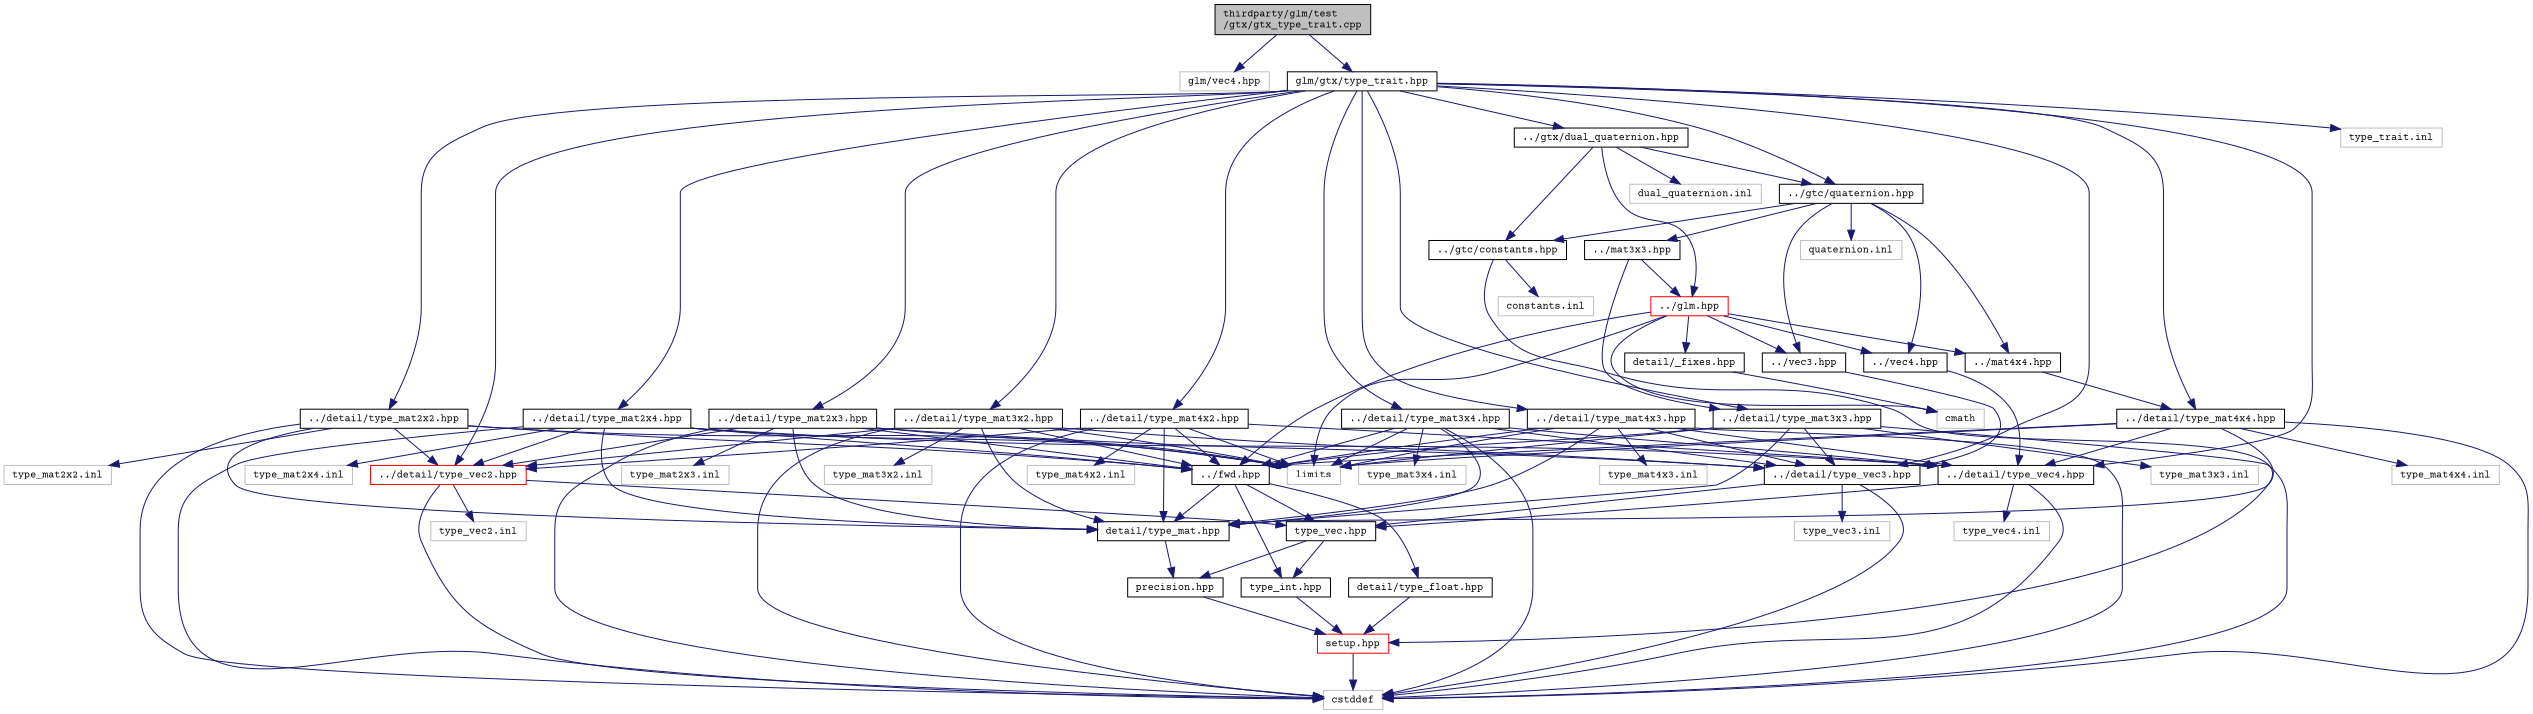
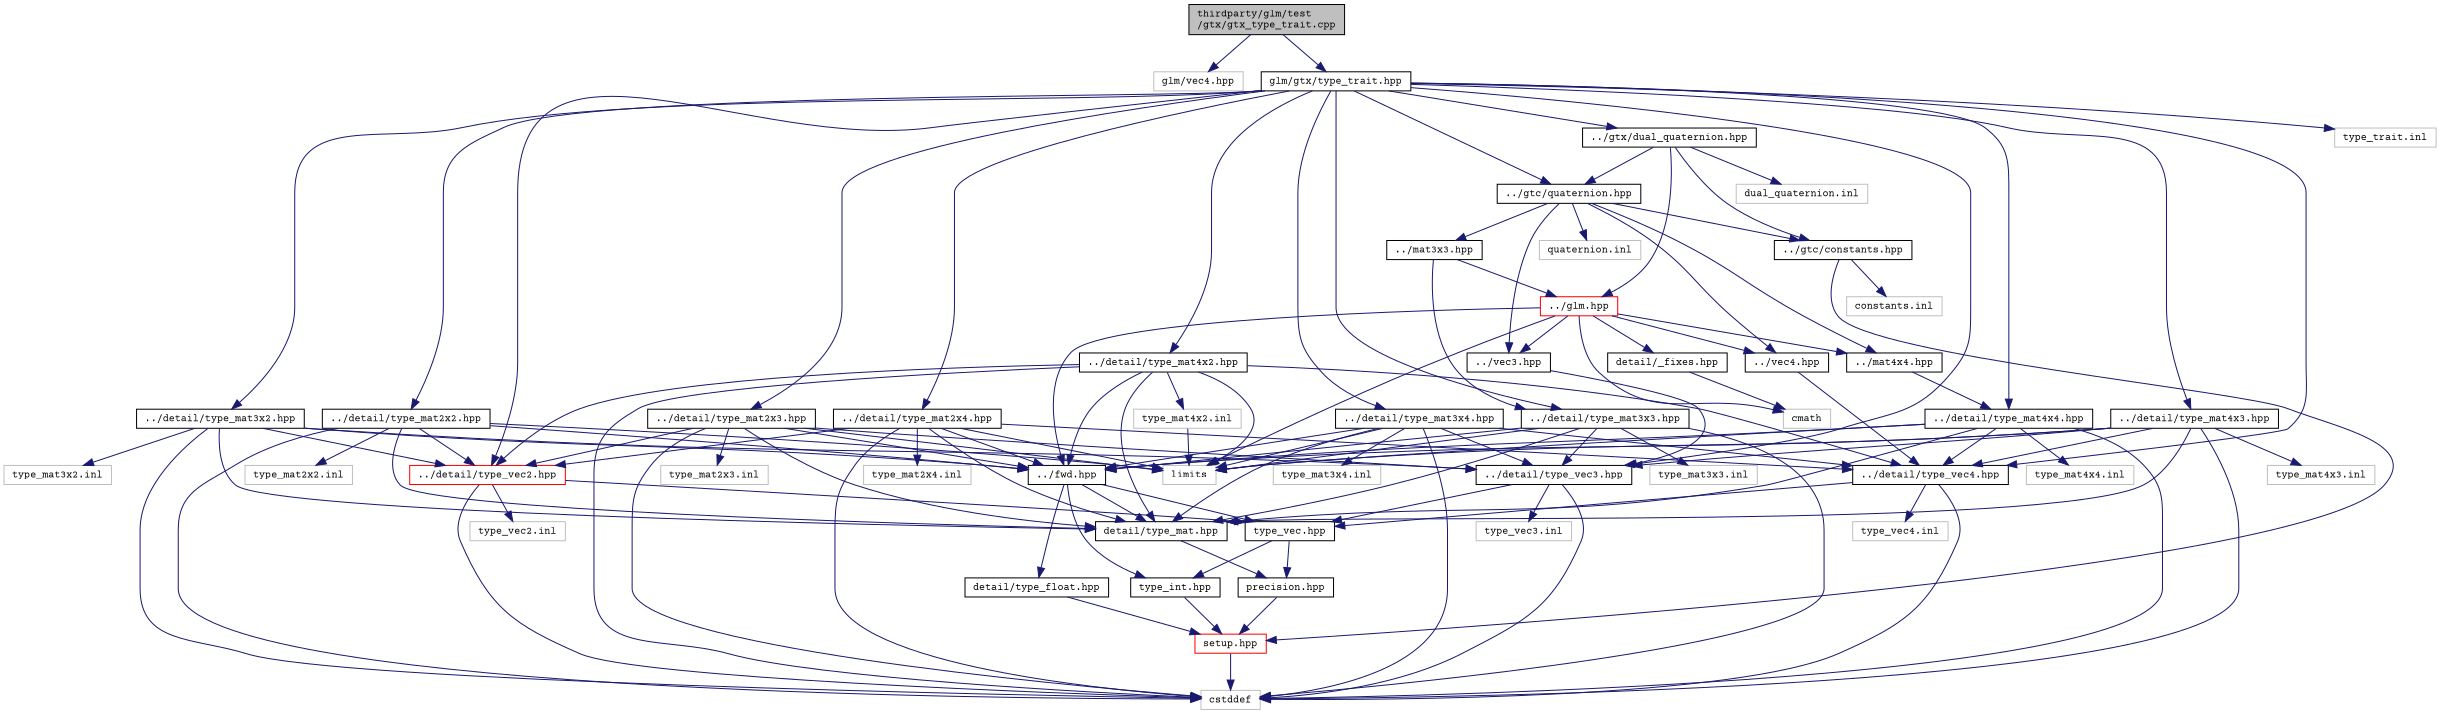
(1164, 445) -> (1188, 442)
